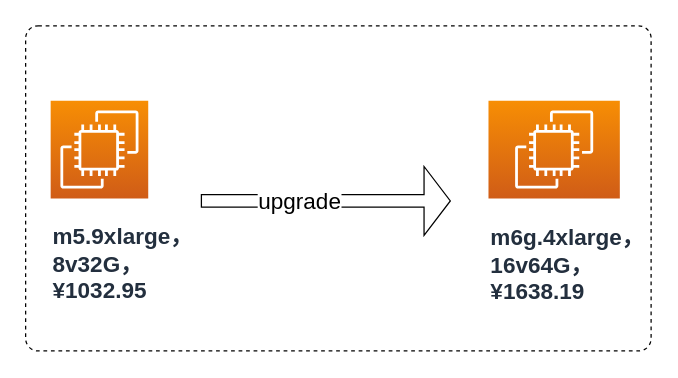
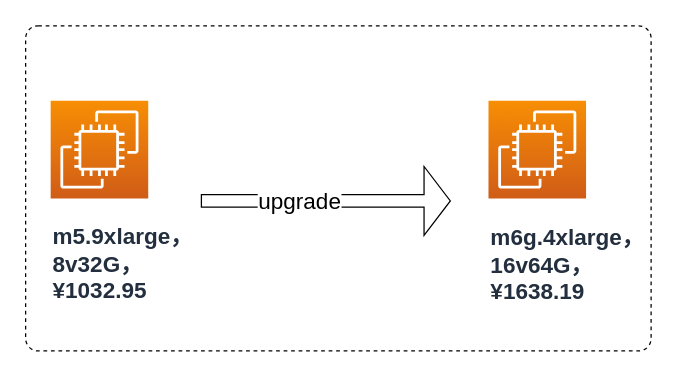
(554, 149) -> (537, 149)
